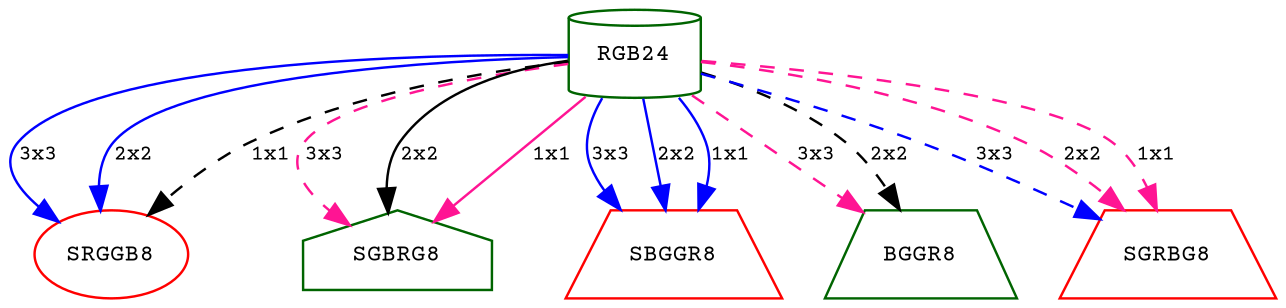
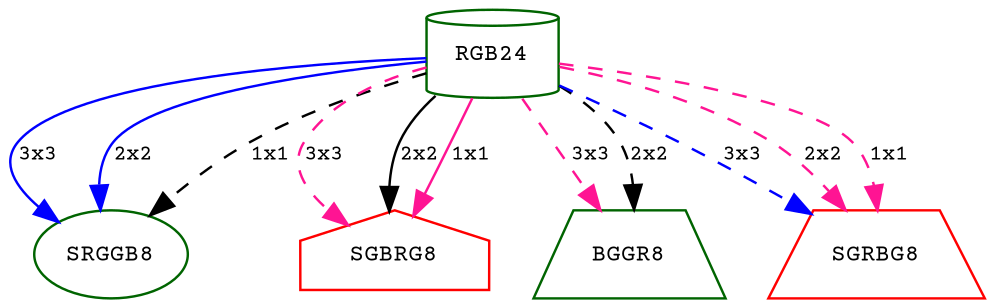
(111, 254) -> (111, 254)
(397, 254) -> (395, 254)
(674, 254) -> none
